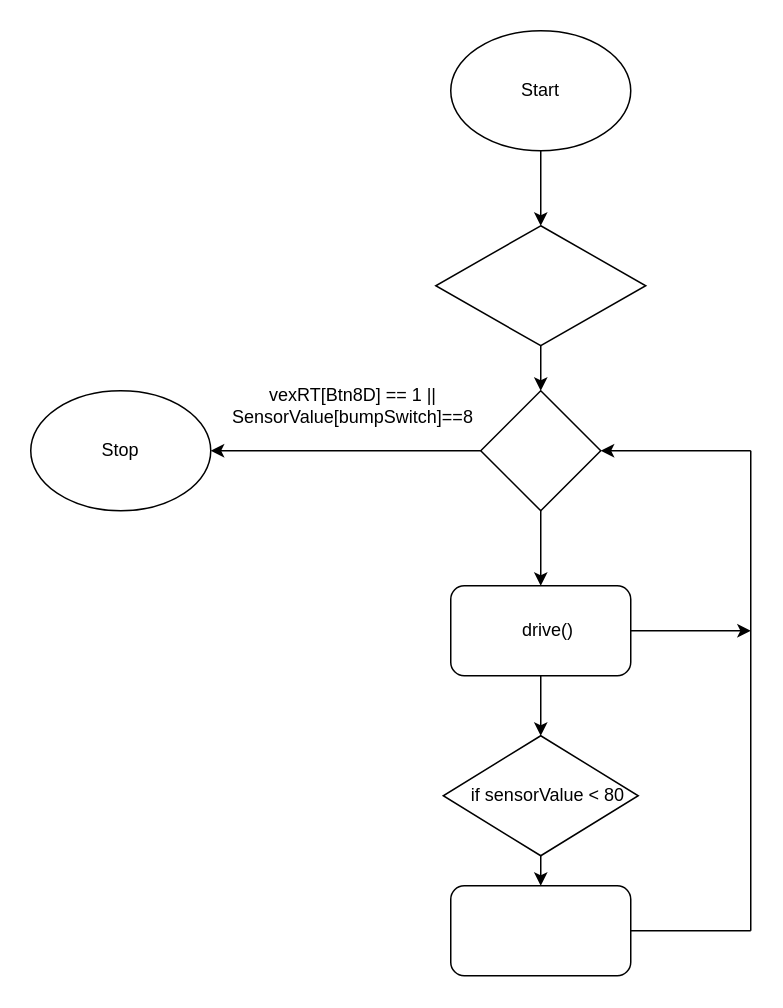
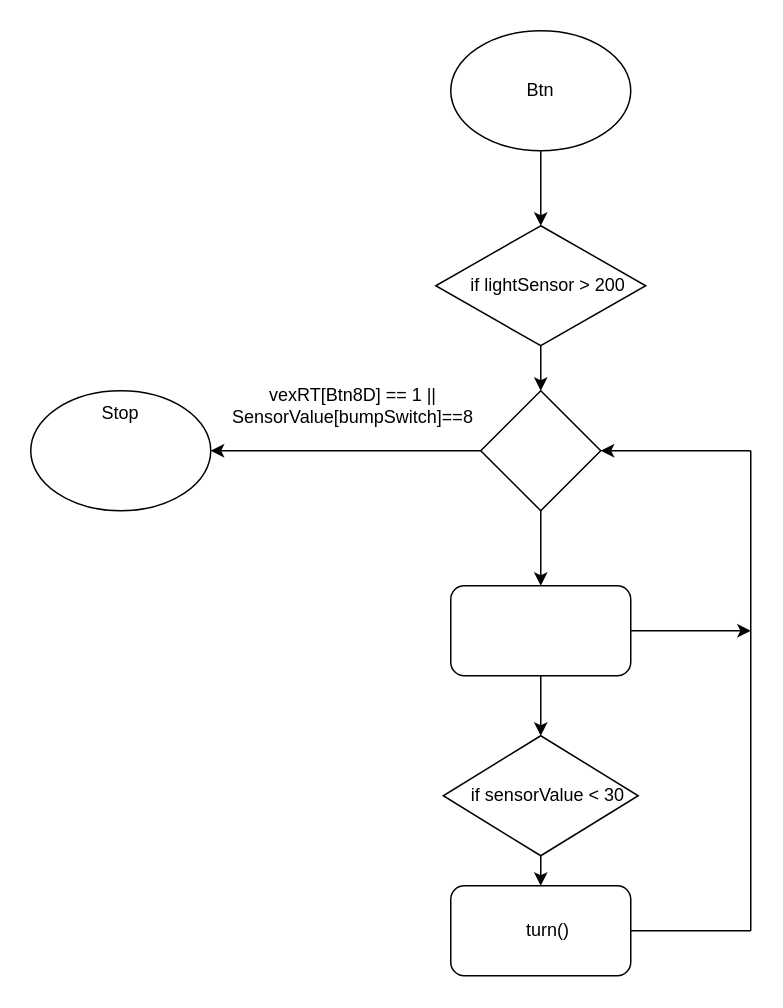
(541, 91) -> (541, 91)
none -> (548, 286)
(121, 451) -> (121, 413)
(548, 631) -> none
(548, 796) -> (548, 796)
none -> (548, 931)
